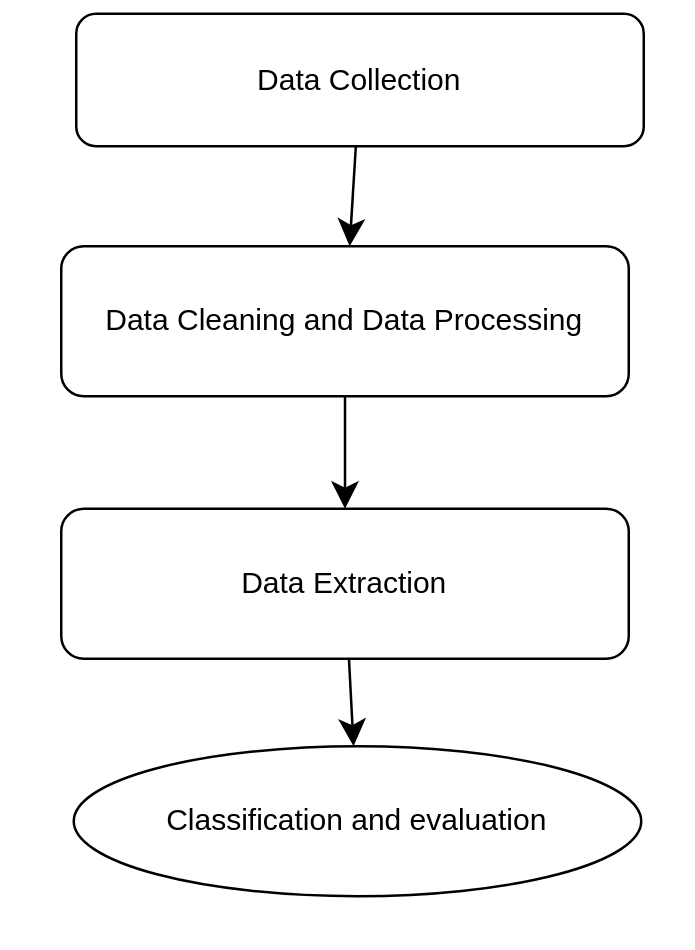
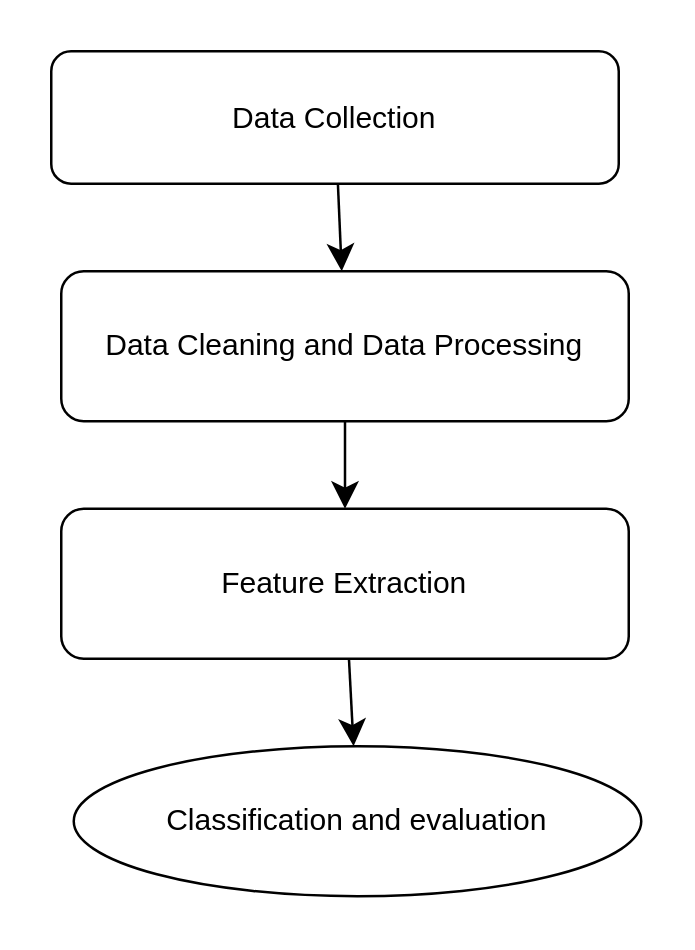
(360, 80) -> (335, 118)
(345, 321) -> (345, 346)
(345, 584) -> (345, 584)
